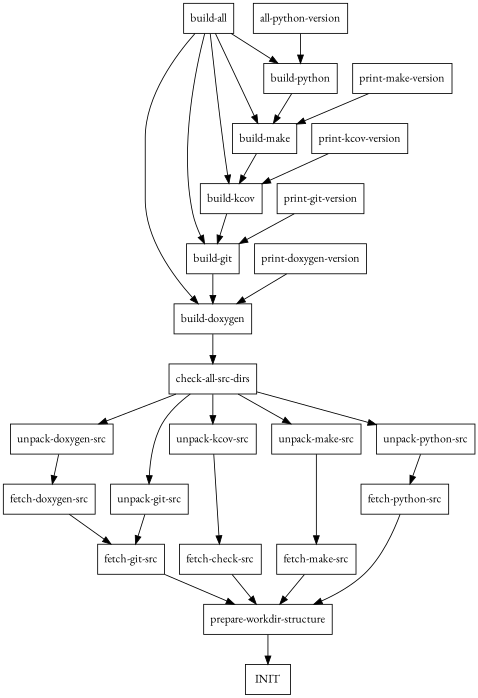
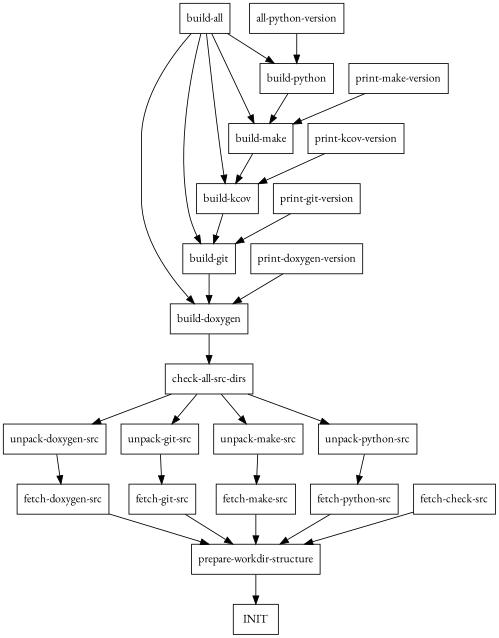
(213, 439) -> none
(87, 527) -> (155, 528)
